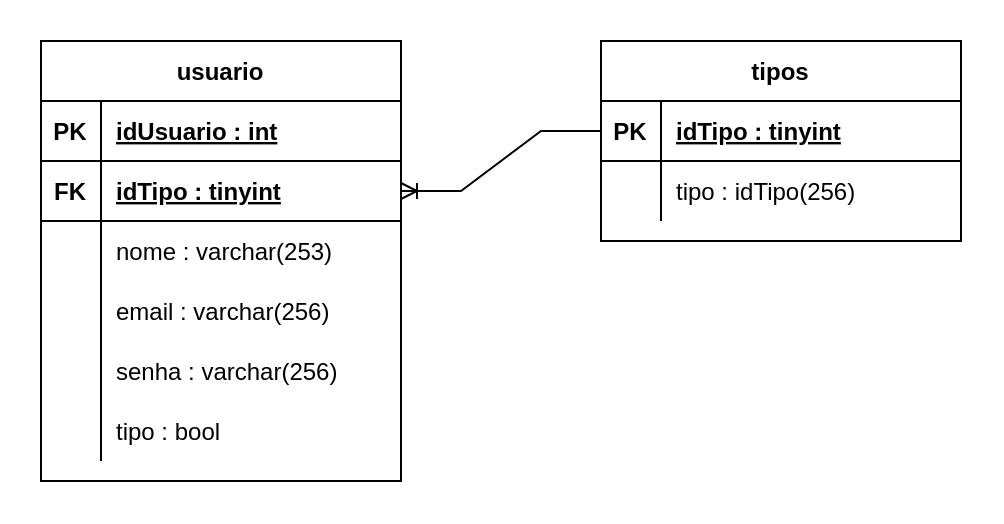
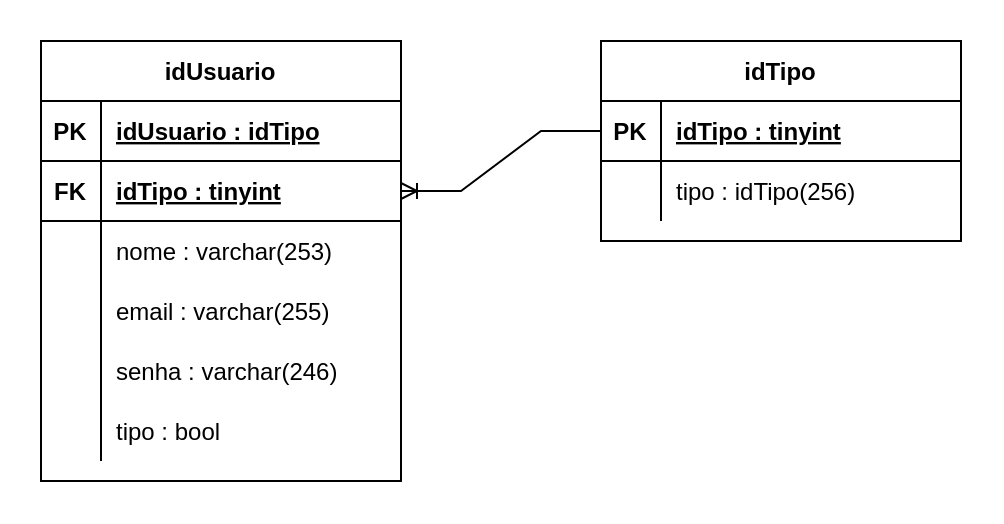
(220, 72) -> (220, 72)
(780, 72) -> (780, 72)
(198, 132) -> (215, 132)
(235, 312) -> (235, 312)
(241, 372) -> (241, 372)
